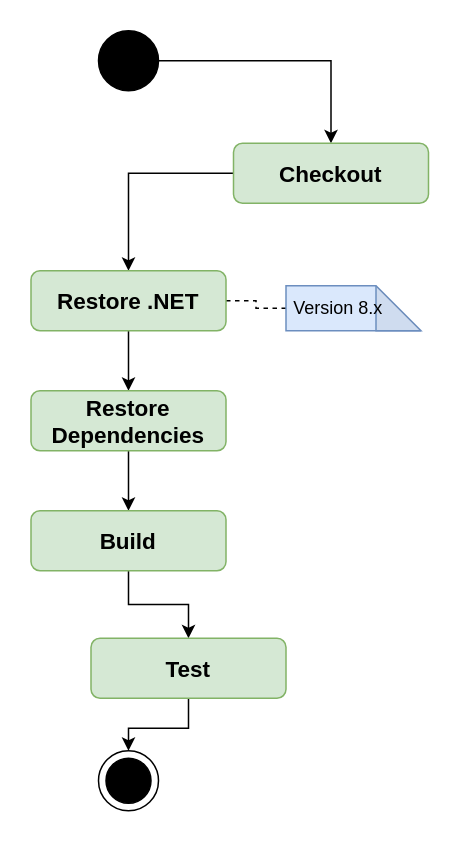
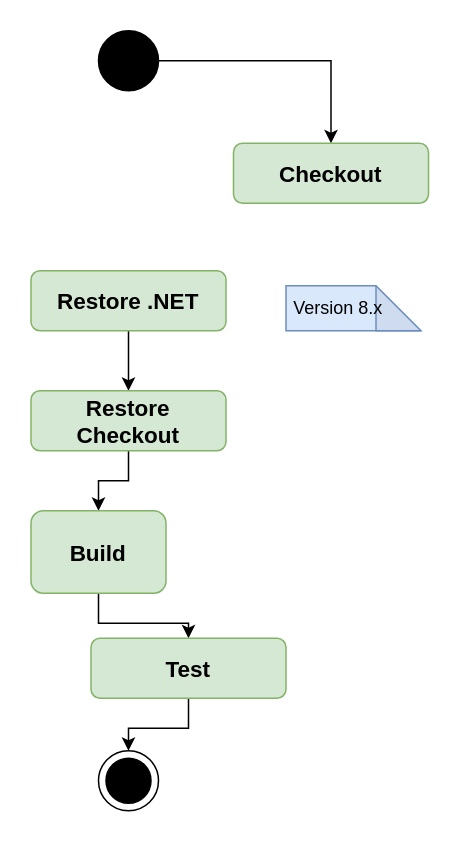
(137, 173) -> none
(256, 303) -> none
(128, 421) -> (128, 421)
(128, 541) -> (98, 552)
